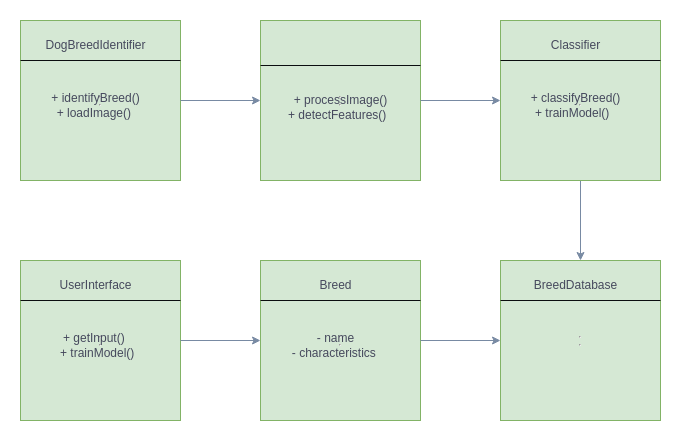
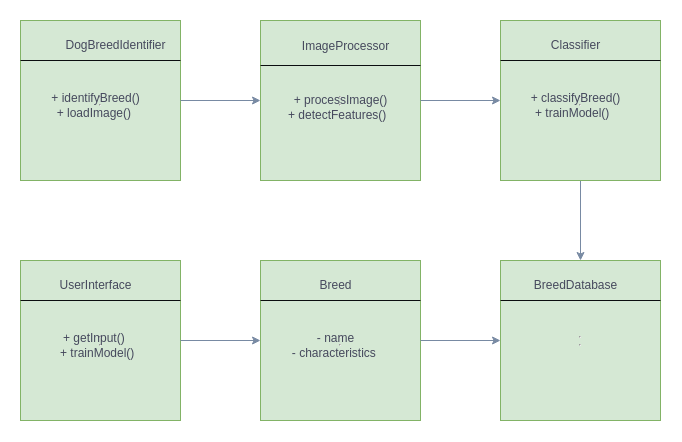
(96, 46) -> (116, 46)
none -> (346, 46)
